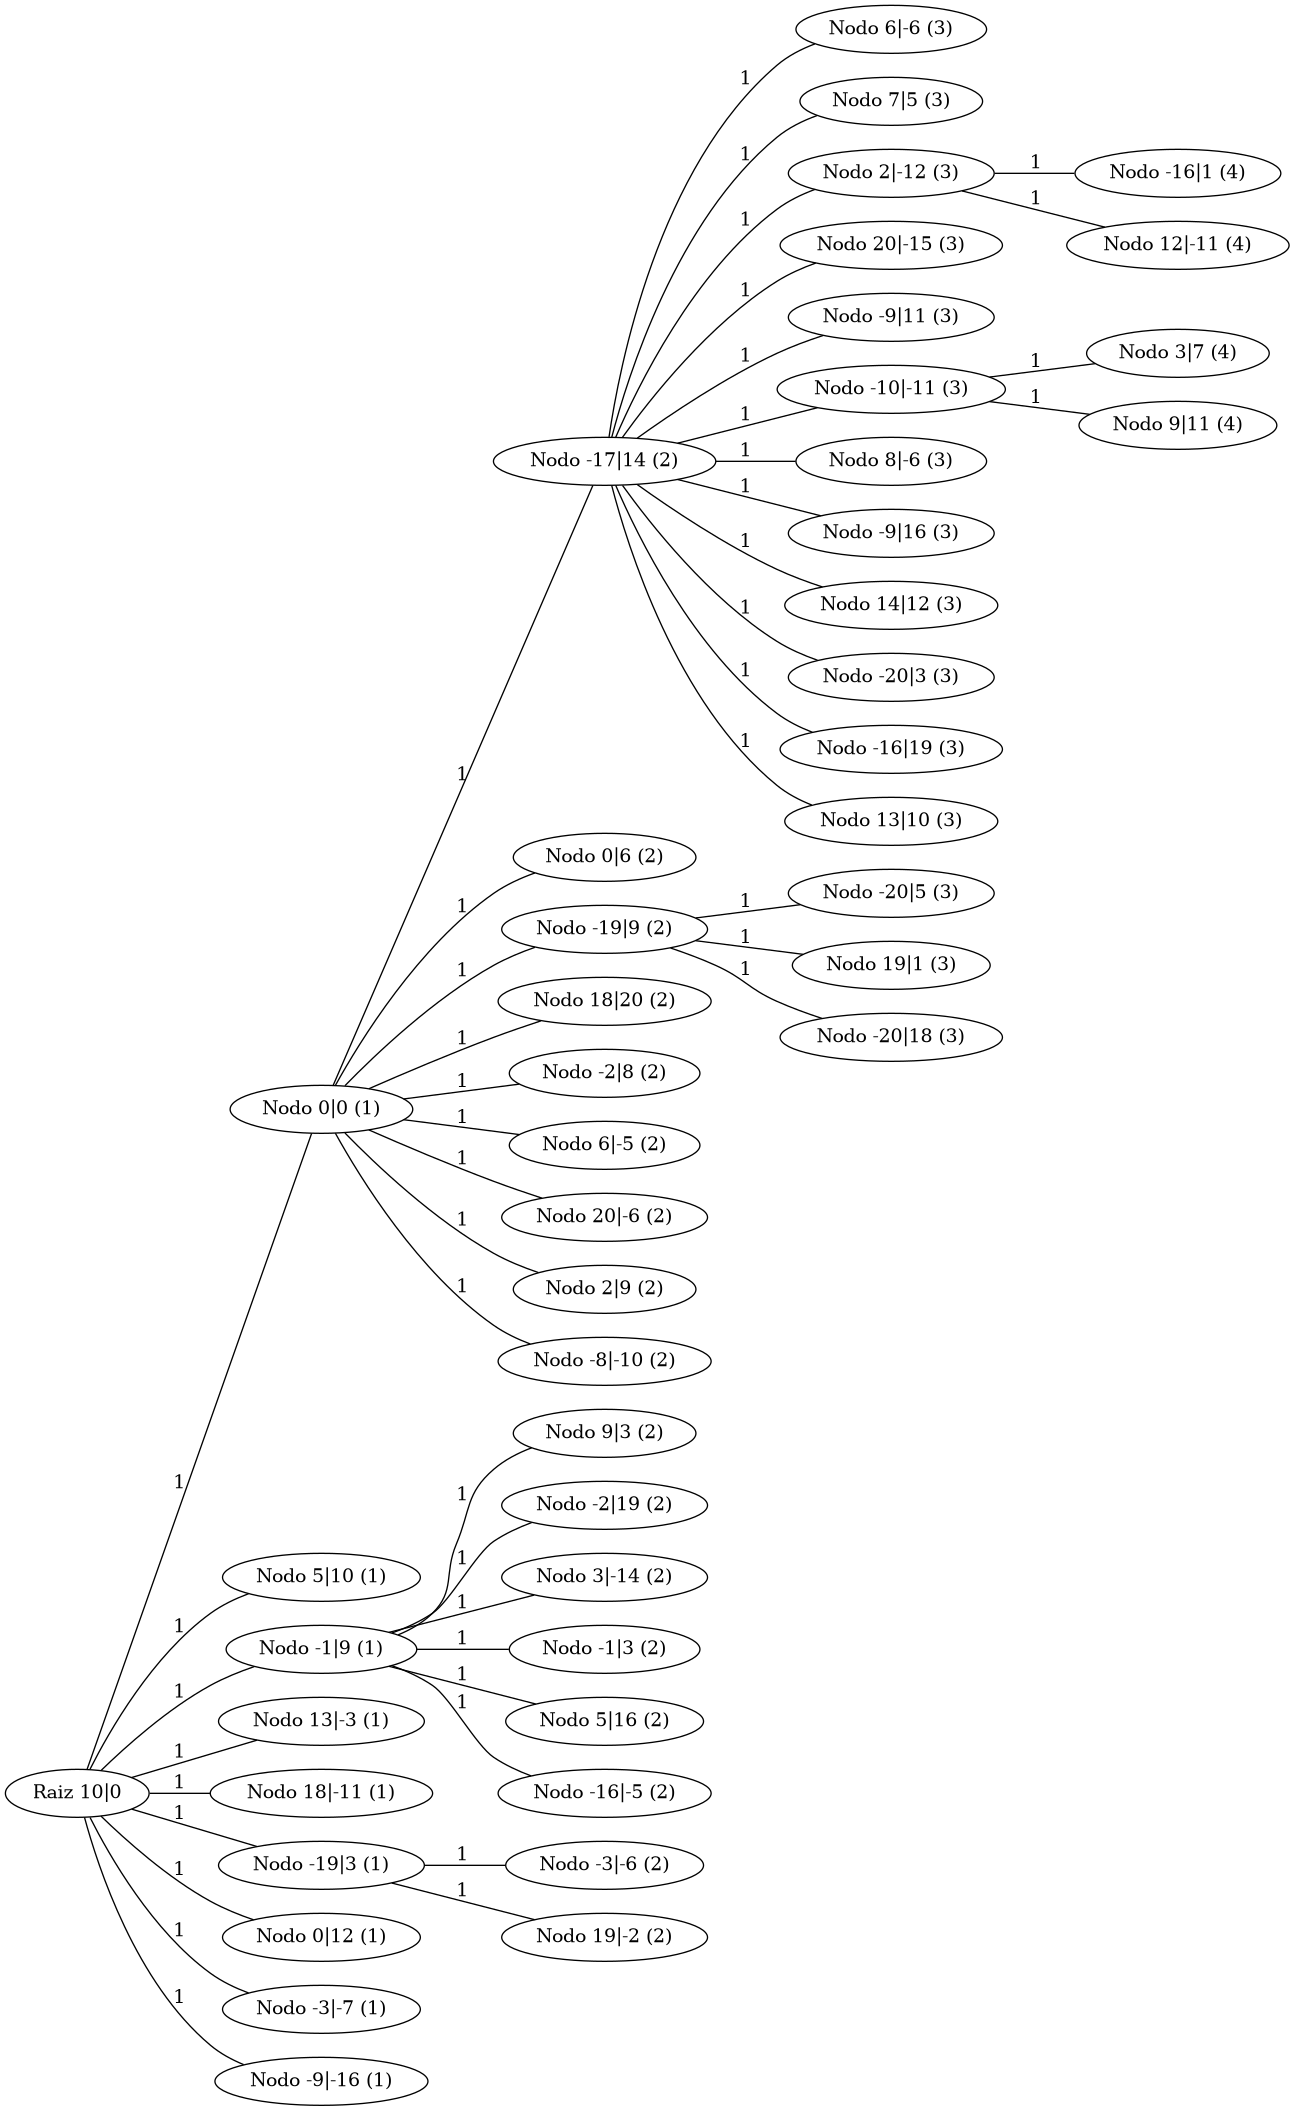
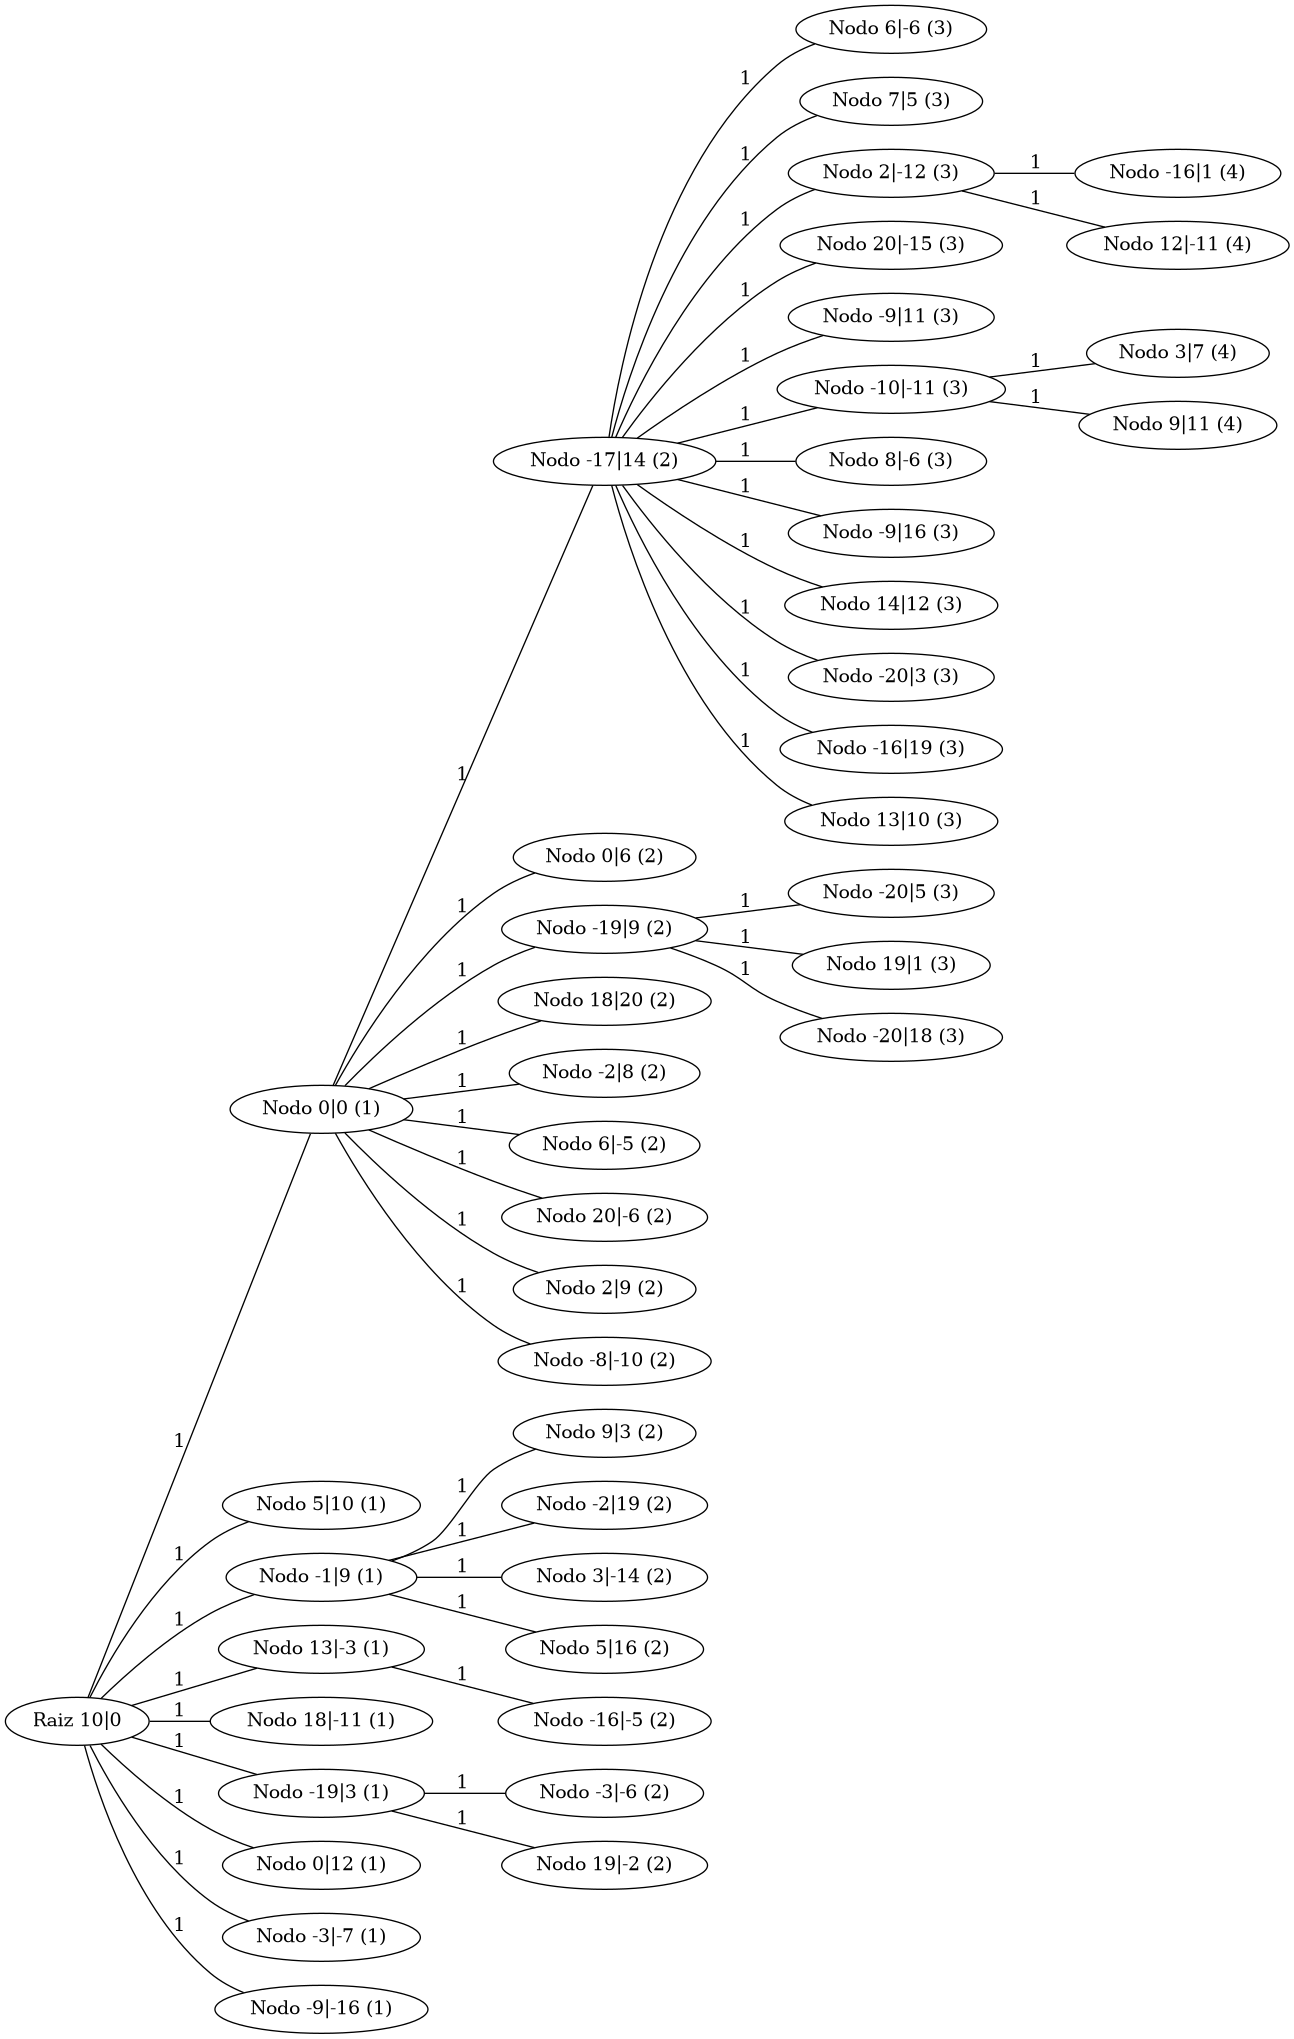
(605, 1649) -> none
(462, 1720) -> (462, 1685)
